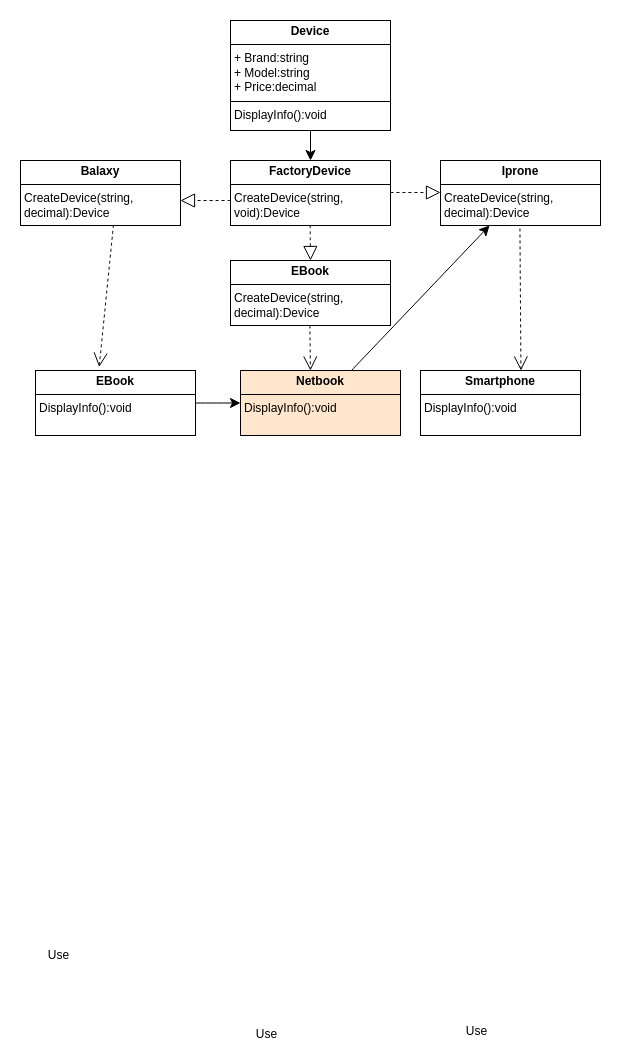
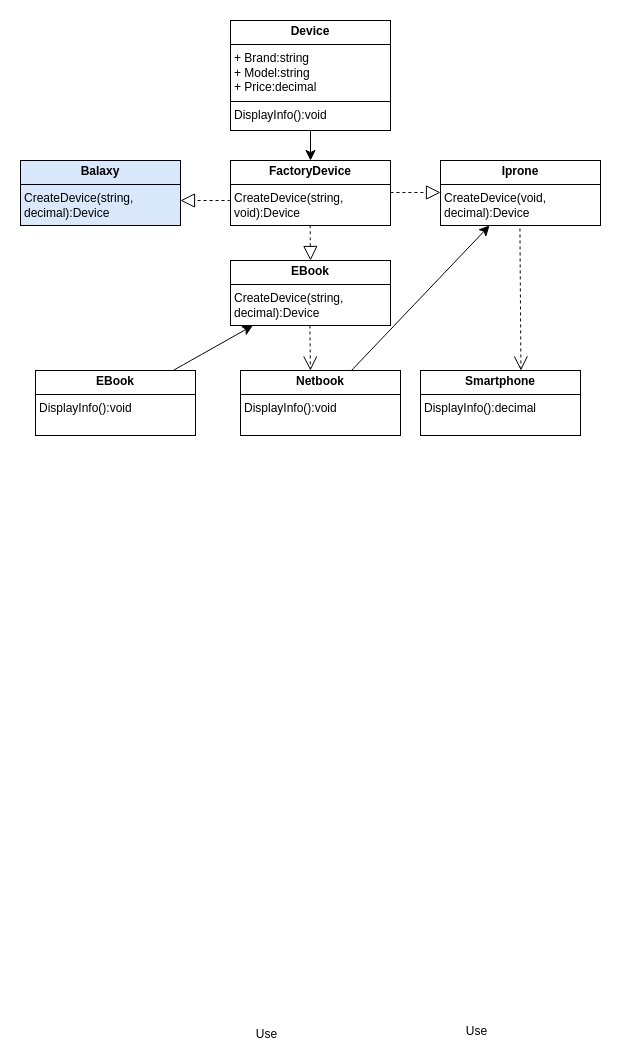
(522, 182) -> (522, 182)
(101, 193) -> (101, 193)
(106, 295) -> none
(475, 385) -> (483, 385)
(215, 403) -> (210, 350)
(321, 403) -> (321, 403)
